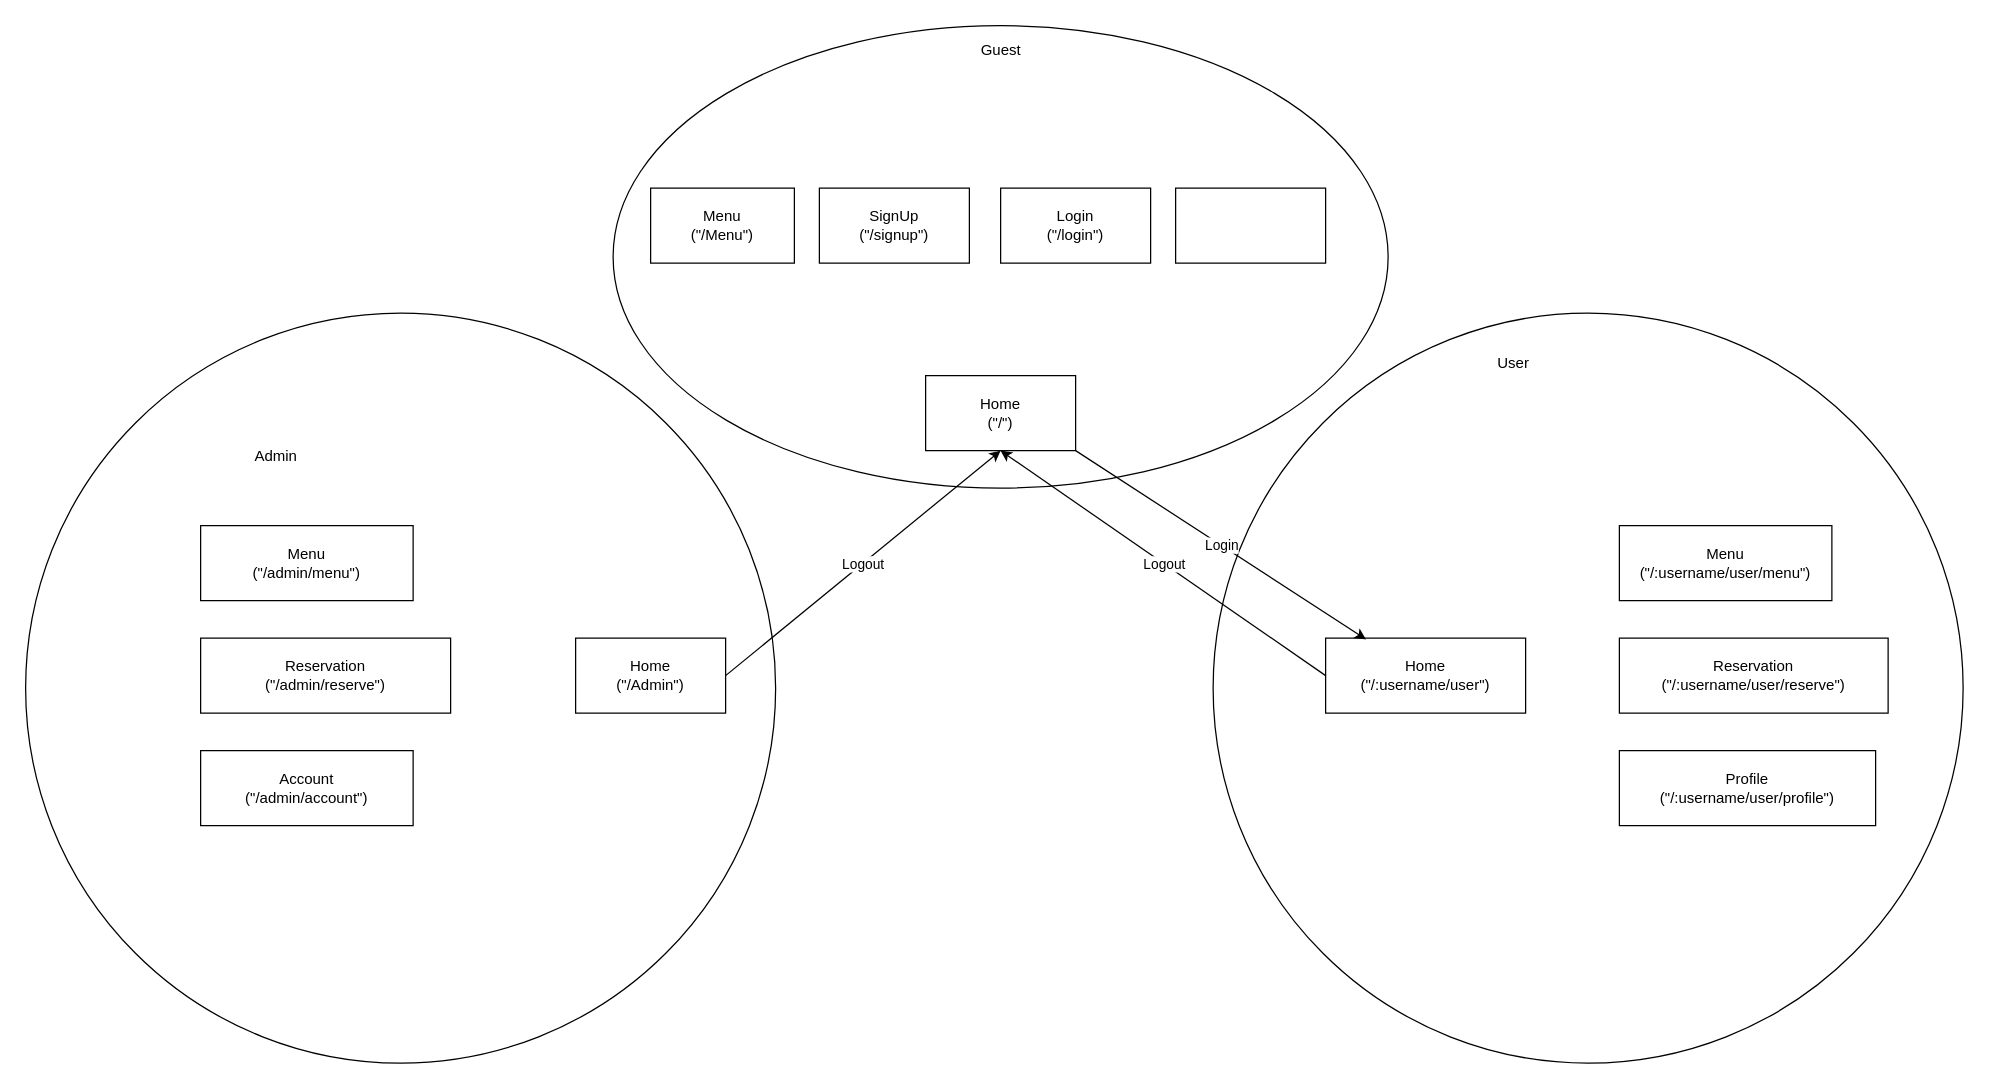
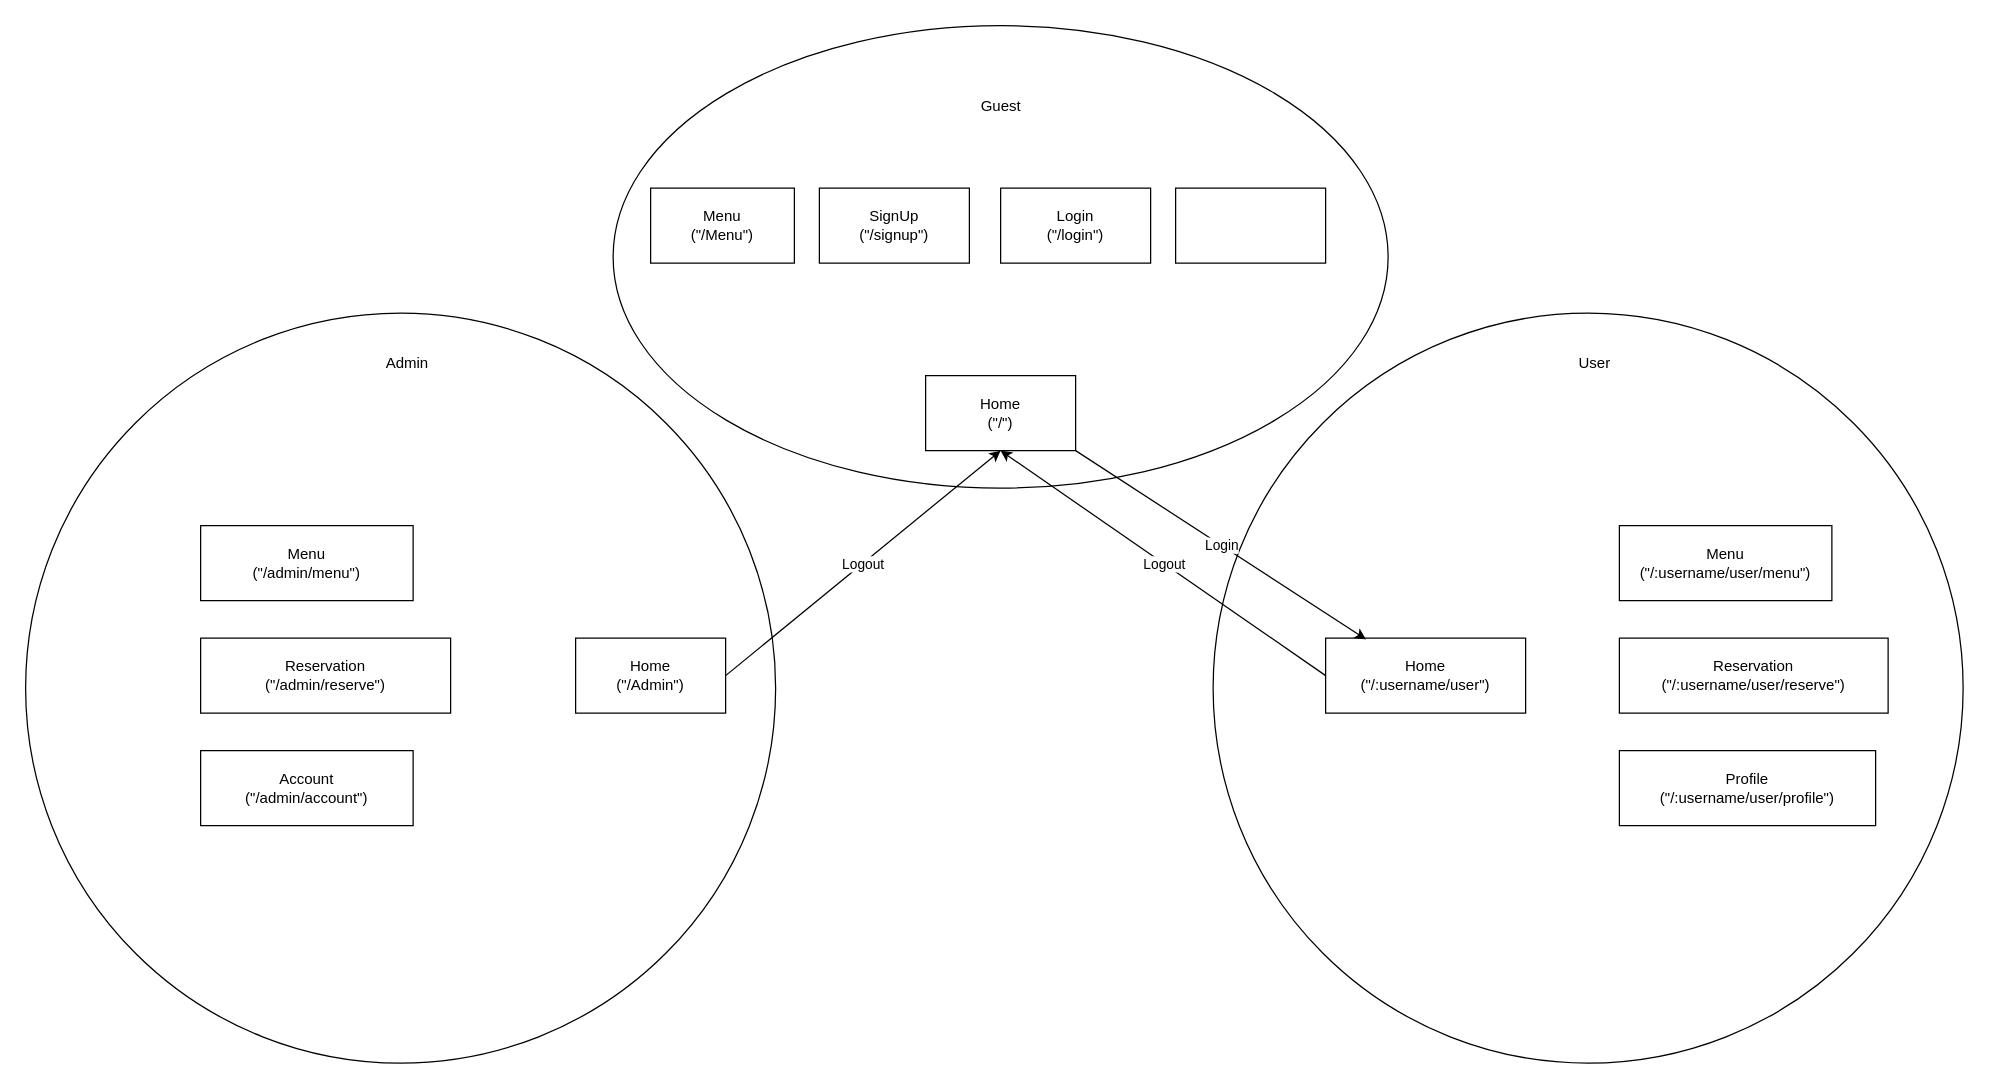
(1001, 51) -> (1001, 107)
(1513, 363) -> (1594, 363)
(276, 457) -> (407, 363)
